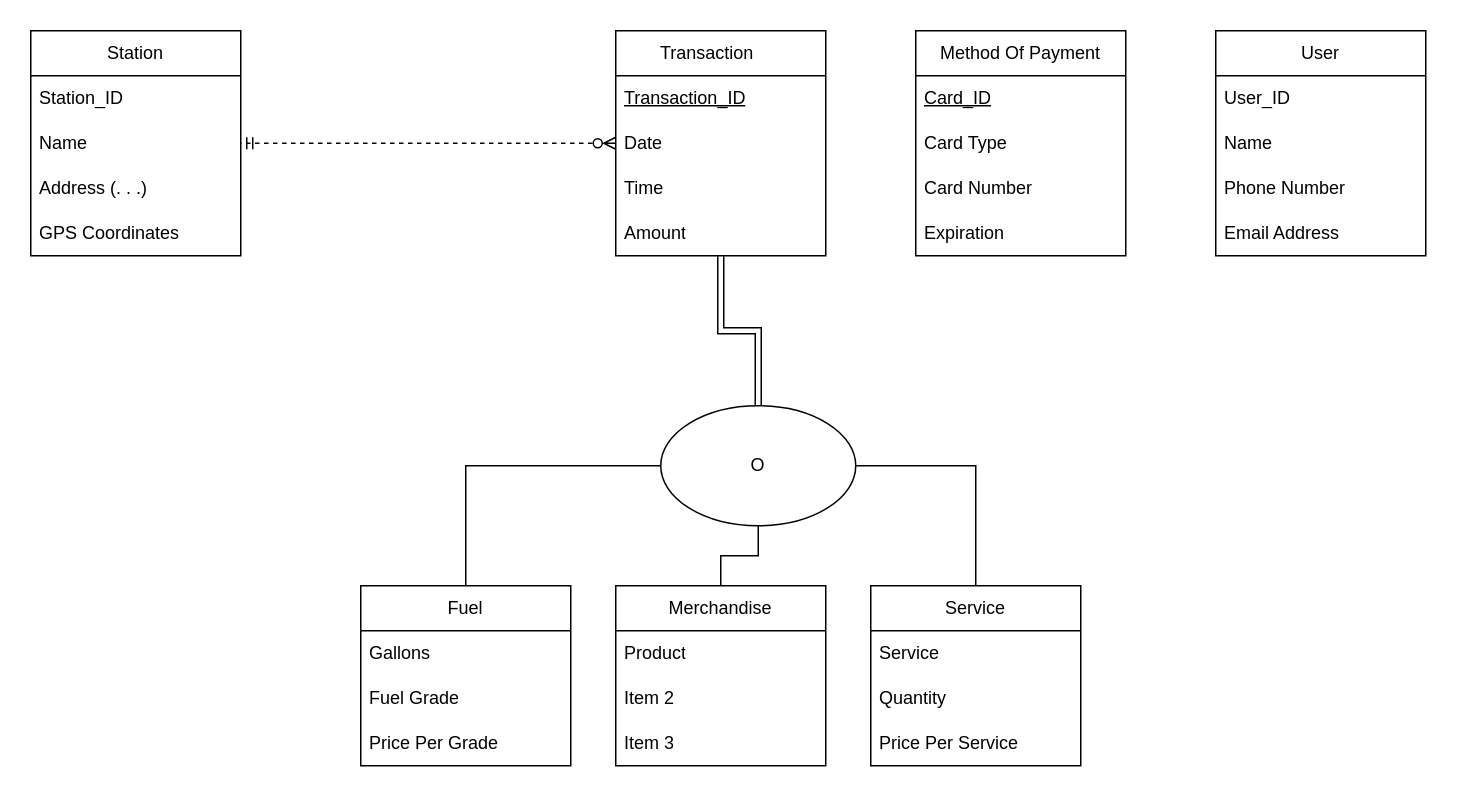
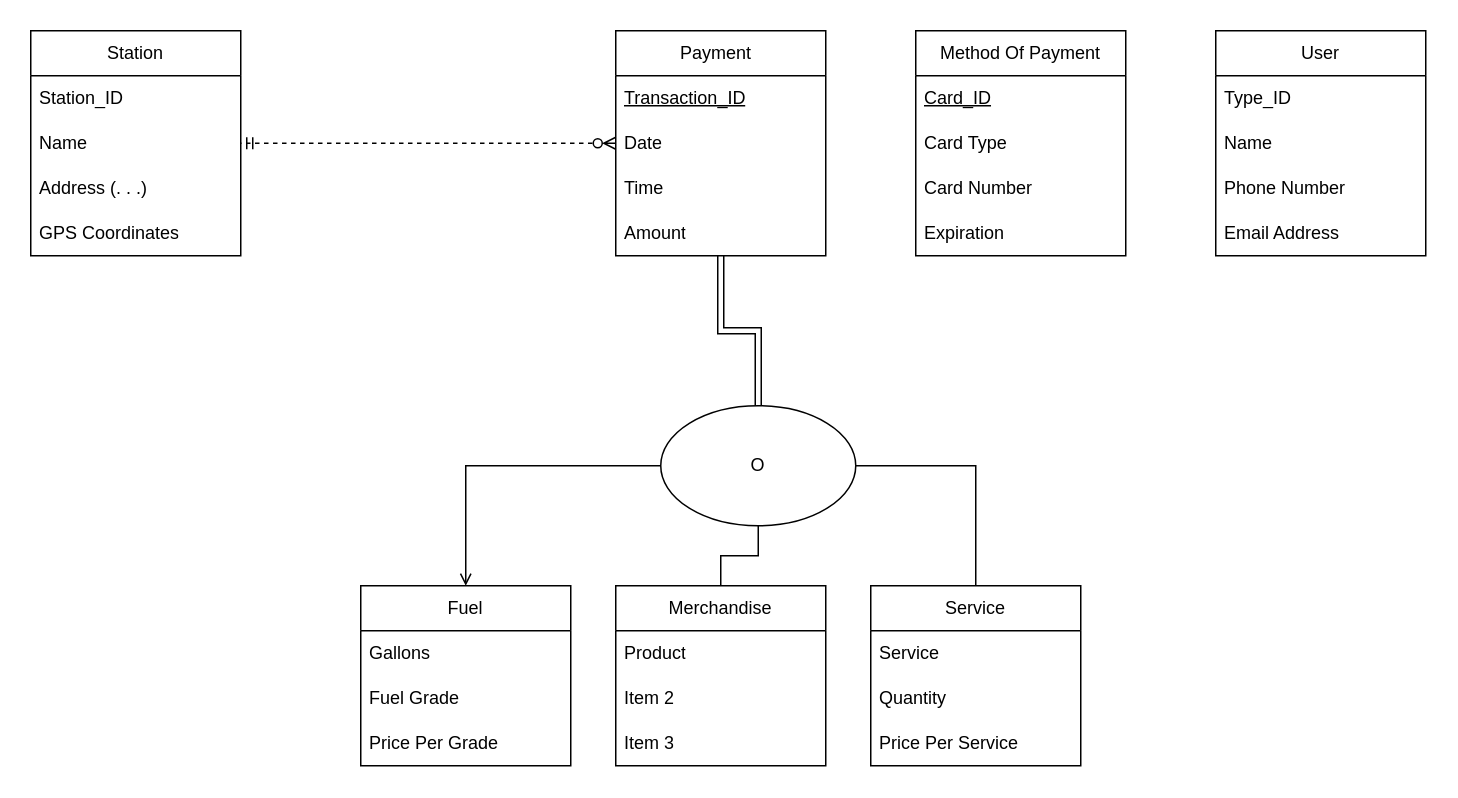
(721, 53) -> (721, 53)
(1260, 98) -> (1260, 98)
(466, 579) -> (466, 578)
